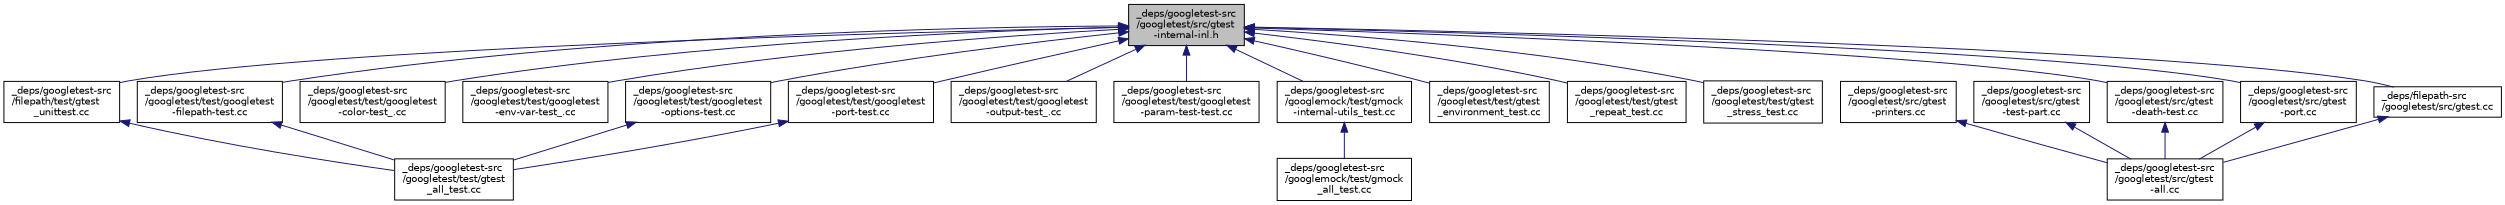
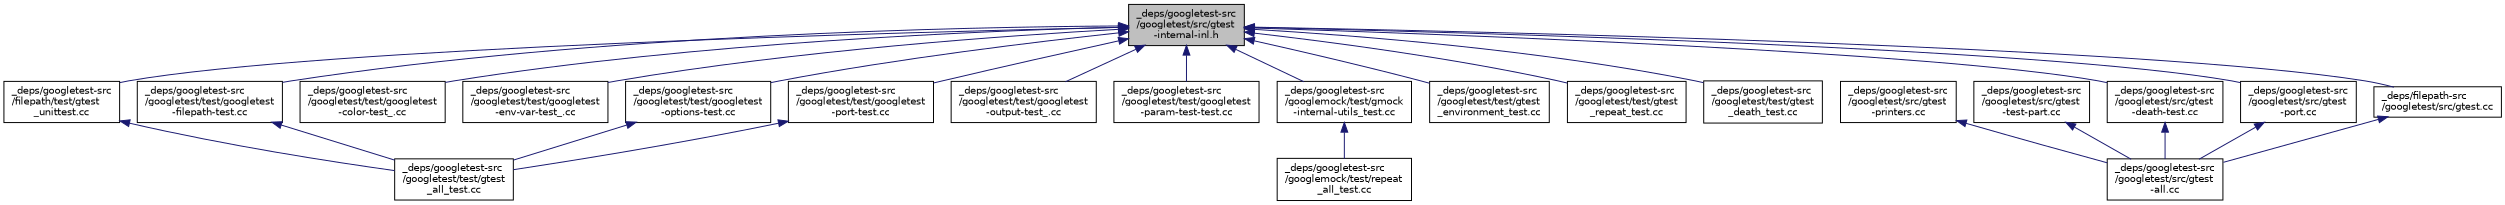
(1763, 102) -> (1763, 102)
(1344, 179) -> (1344, 179)
